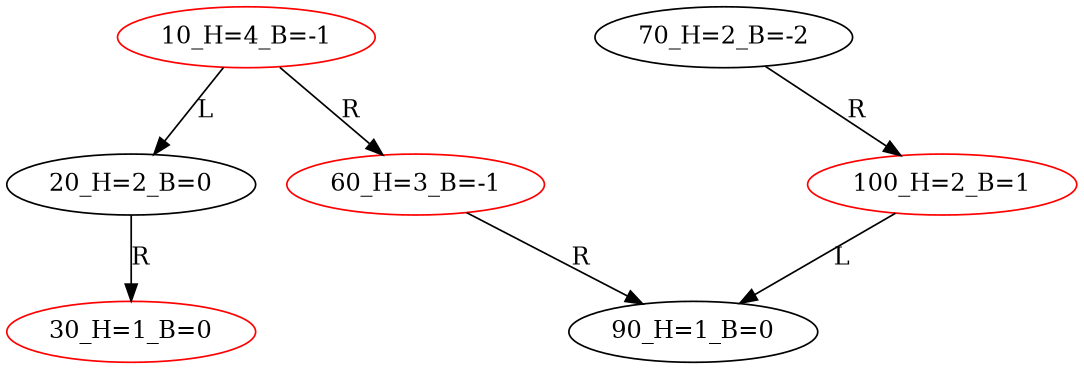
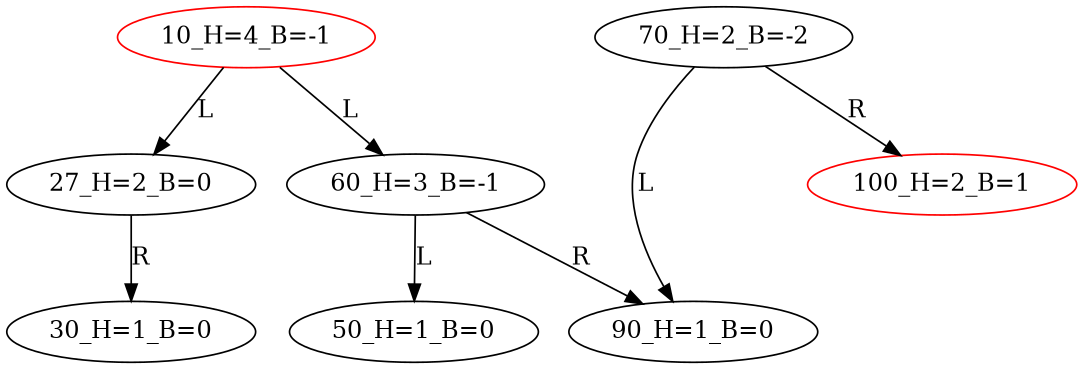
(350, 111) -> (350, 111)
(131, 185) -> (131, 185)
(416, 185) -> (416, 185)
(825, 254) -> (634, 171)
(131, 332) -> (131, 332)
none -> (414, 332)
